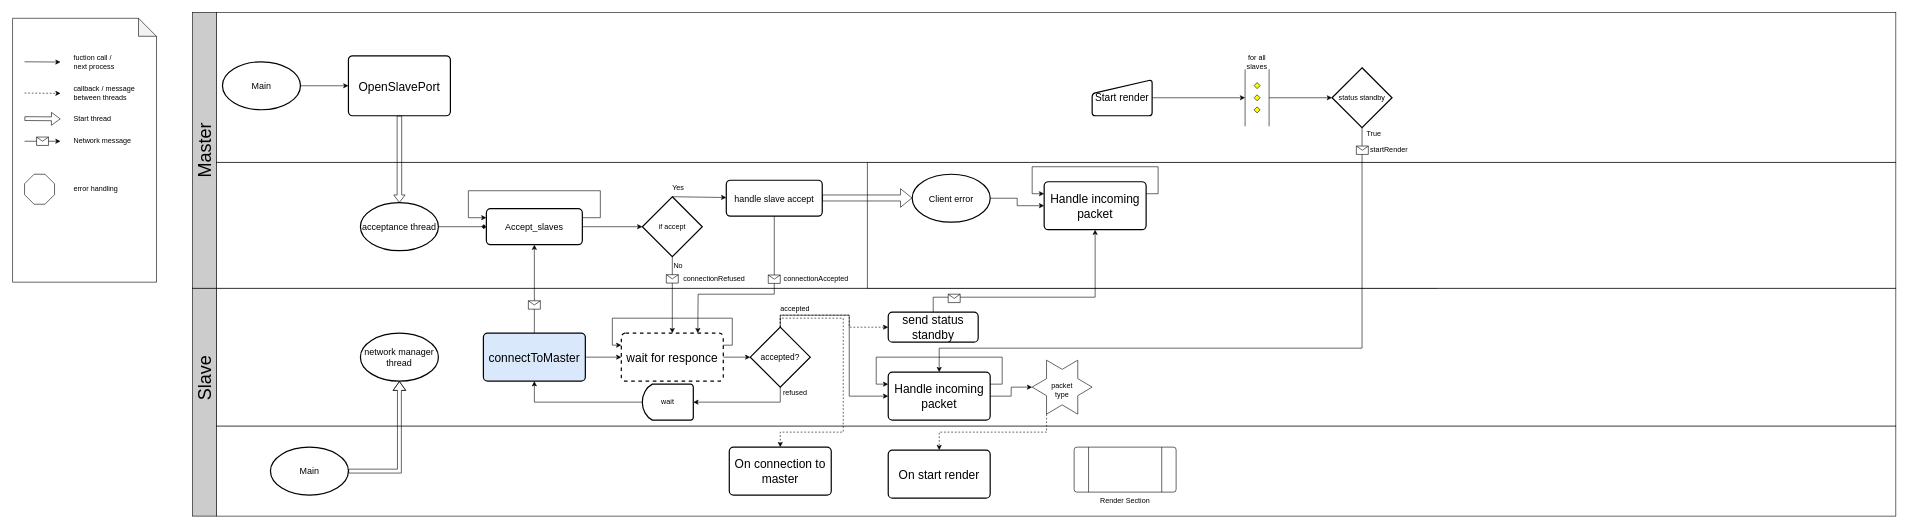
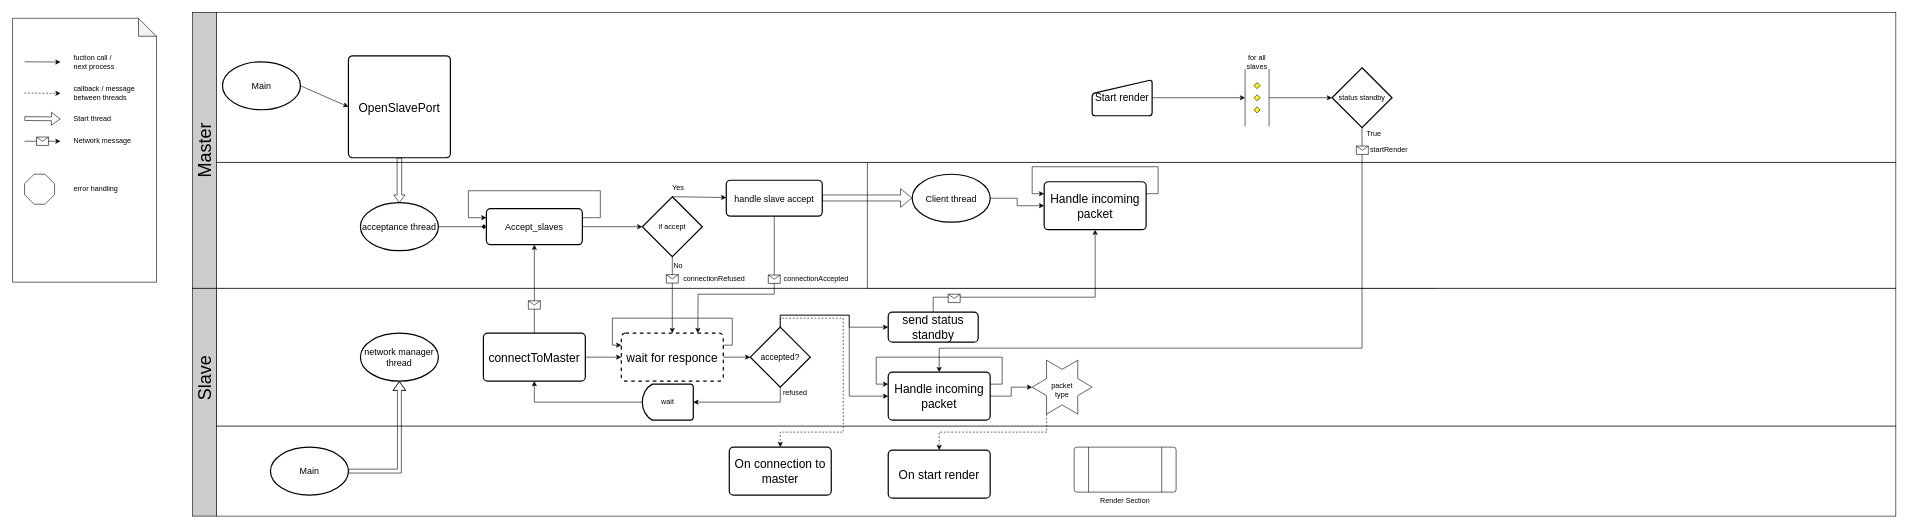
(399, 86) -> (399, 107)
(951, 198) -> (951, 198)
(795, 309) -> none
(867, 327) -> (867, 327)
(534, 357) -> (534, 357)
